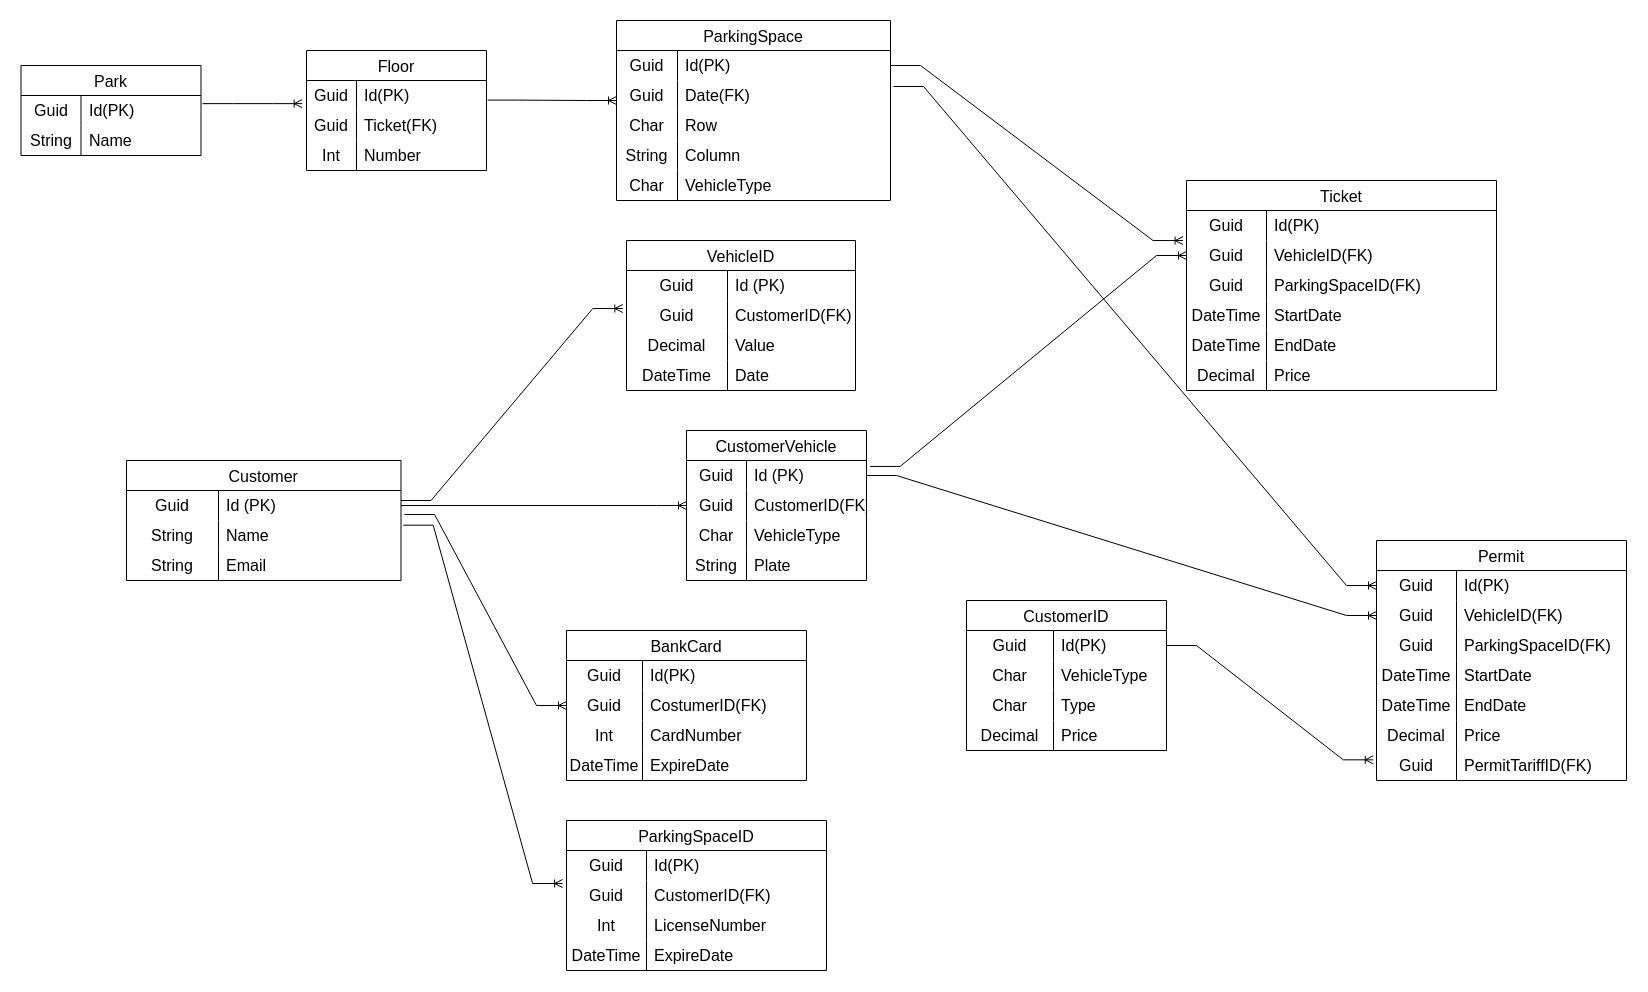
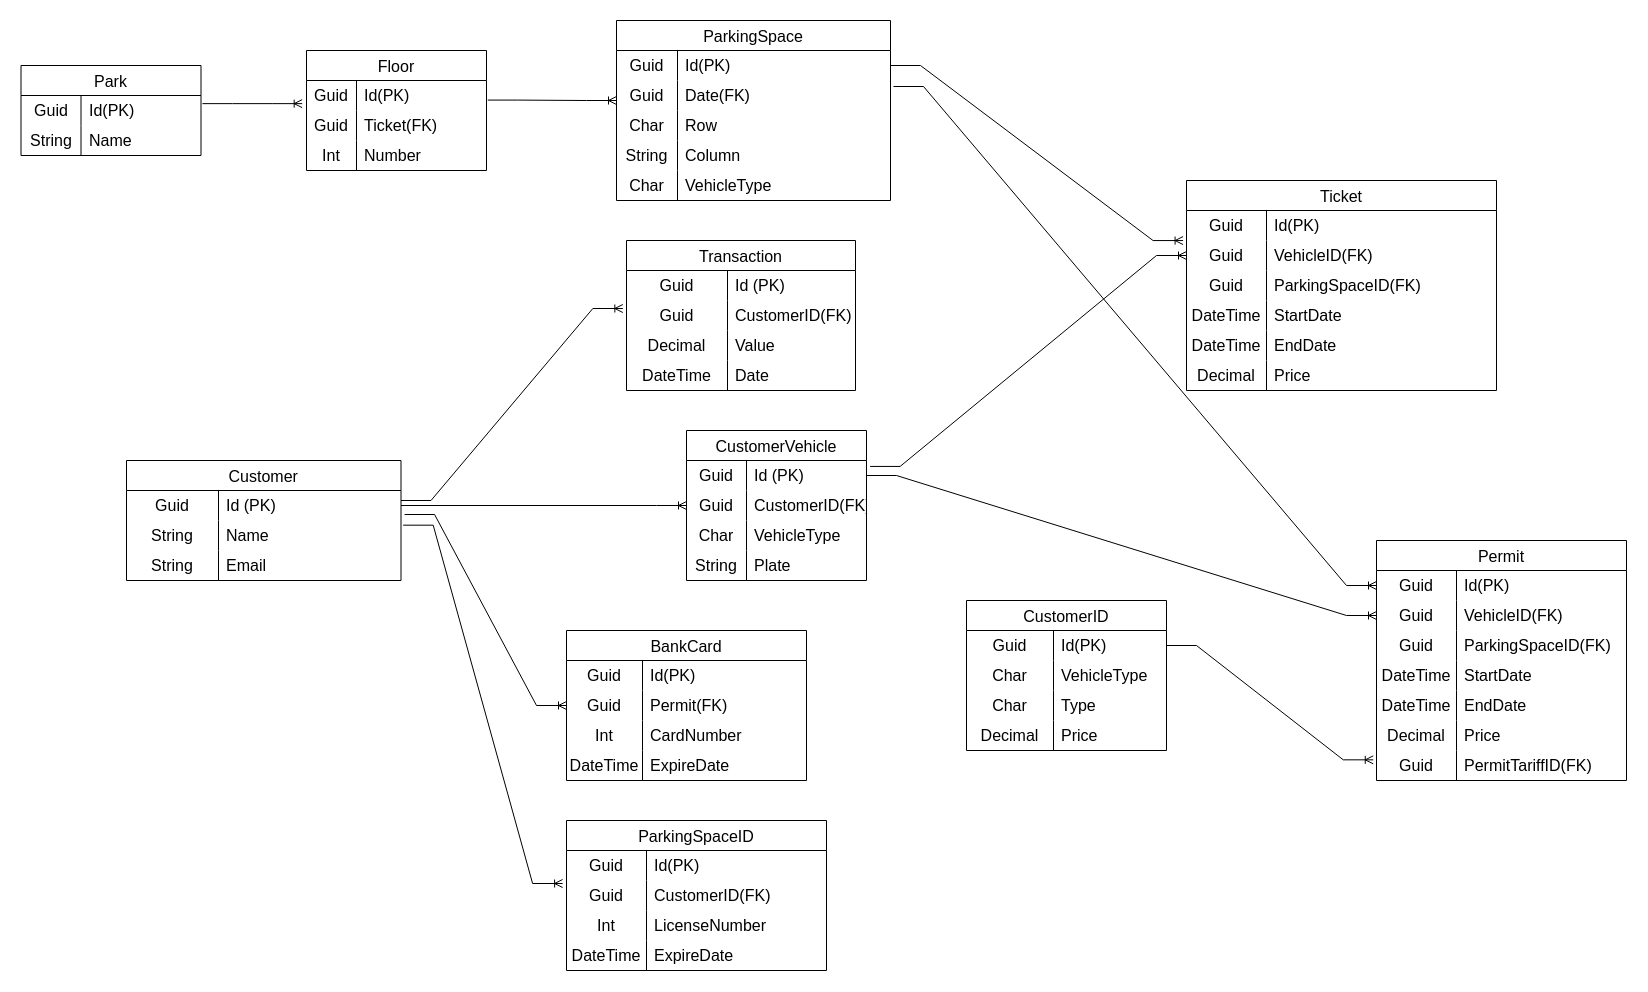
(741, 257) -> (741, 257)
(713, 706) -> (693, 706)
